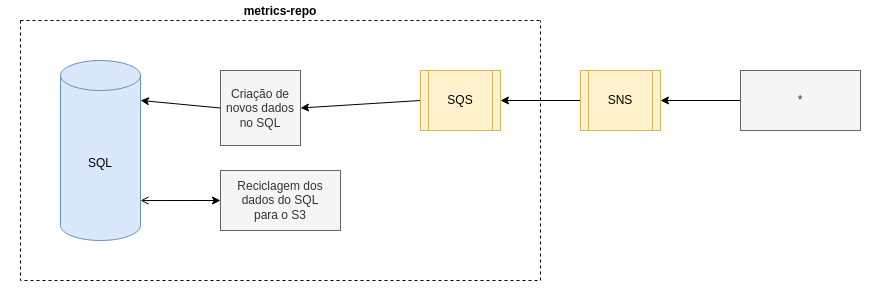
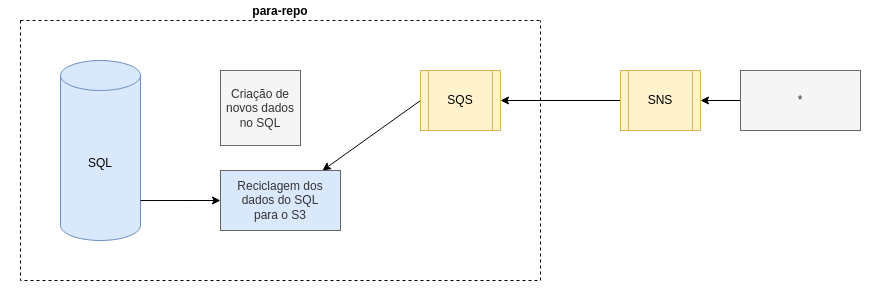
(280, 11) -> (280, 11)
(621, 101) -> (661, 101)
(364, 104) -> (374, 134)
(184, 105) -> none
(146, 201) -> (146, 201)
(281, 201) -> (281, 201)
